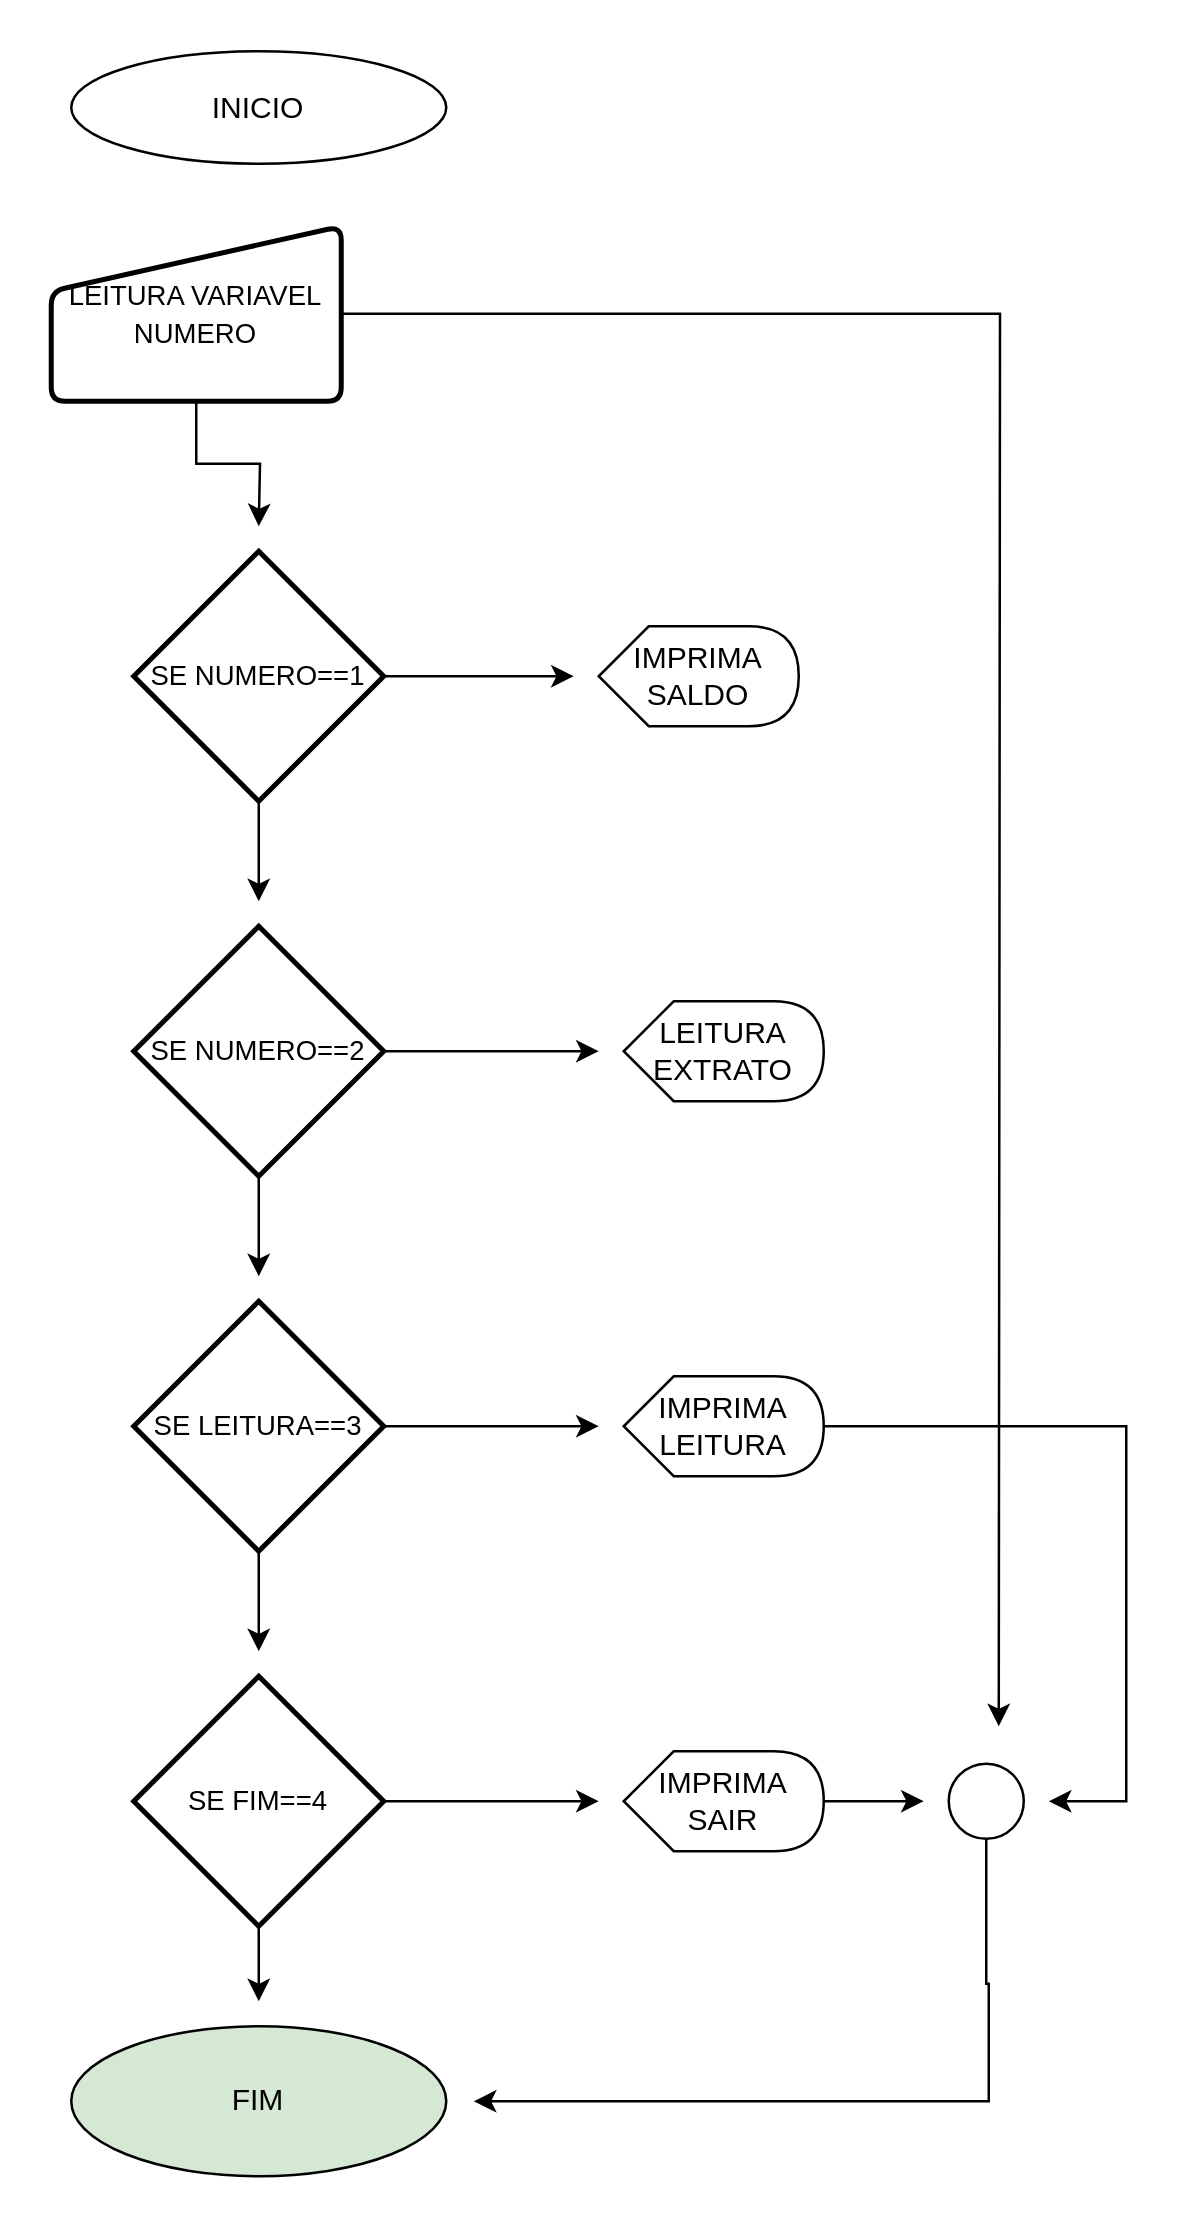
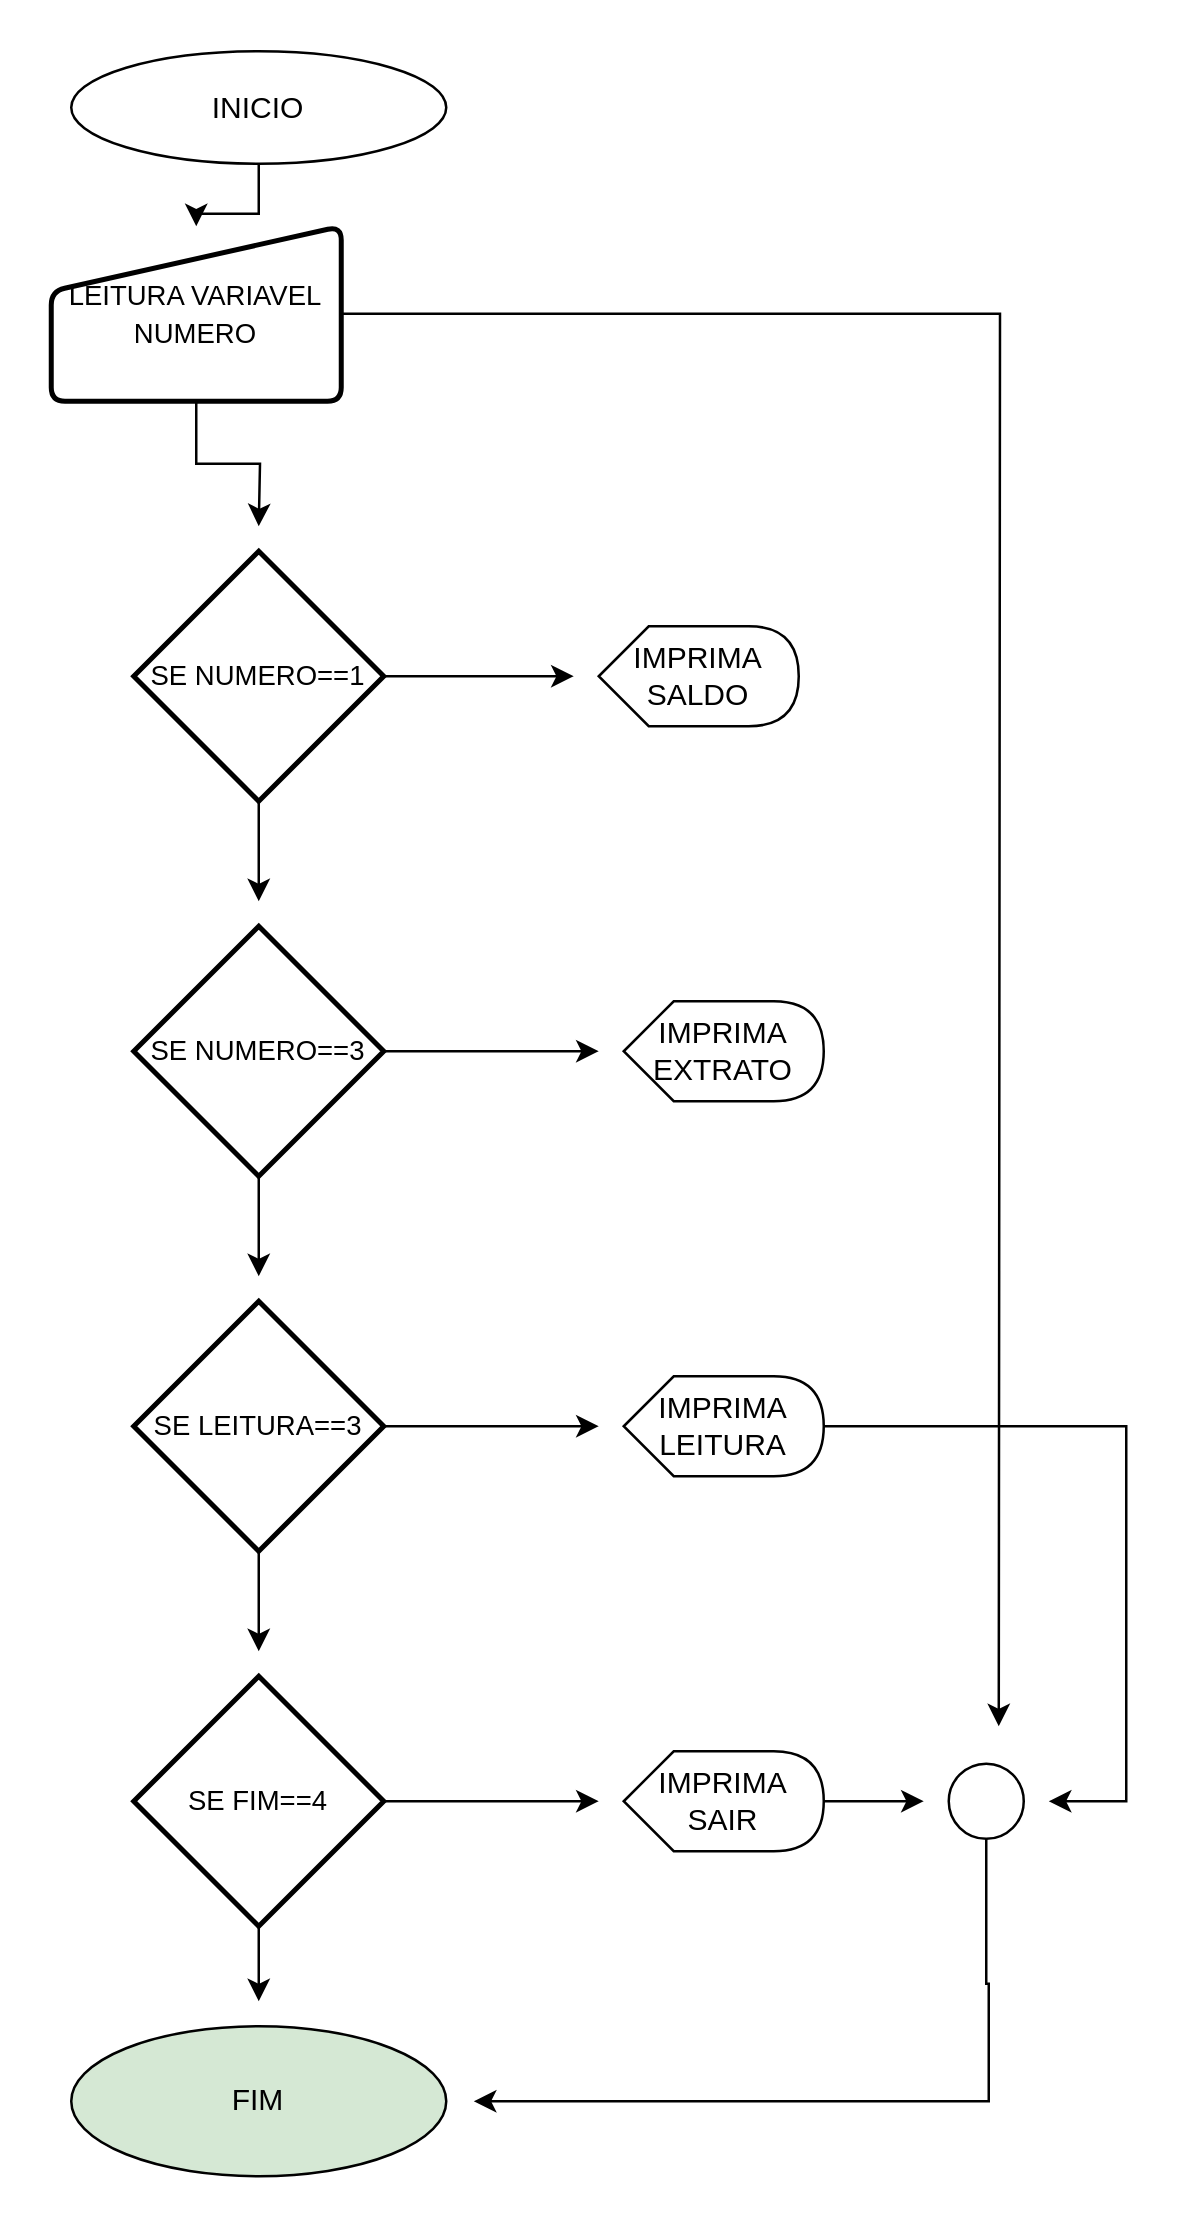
none -> (252, 214)
(259, 1051) -> (259, 1051)
(724, 1051) -> (724, 1051)
